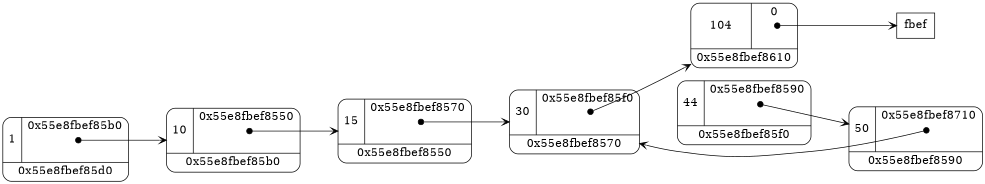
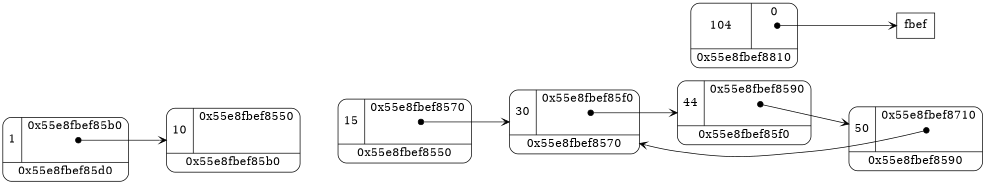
(744, 58) -> (744, 58)
(639, 90) -> (632, 113)
(292, 131) -> none
